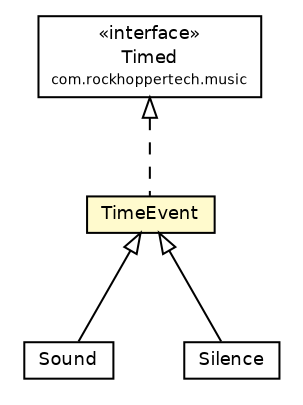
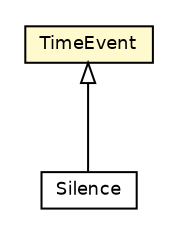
(150, 57) -> none
(69, 360) -> none
